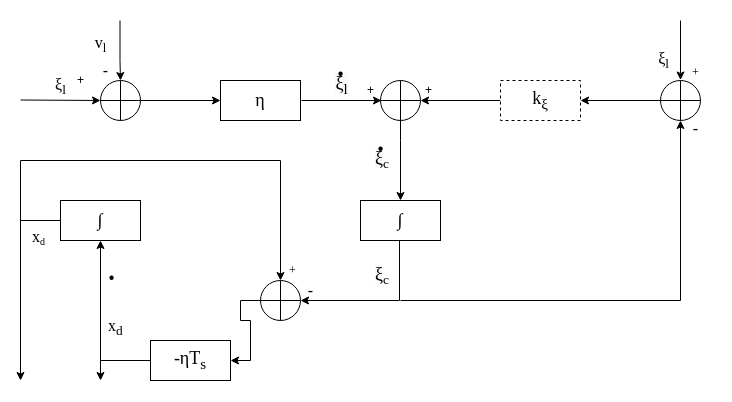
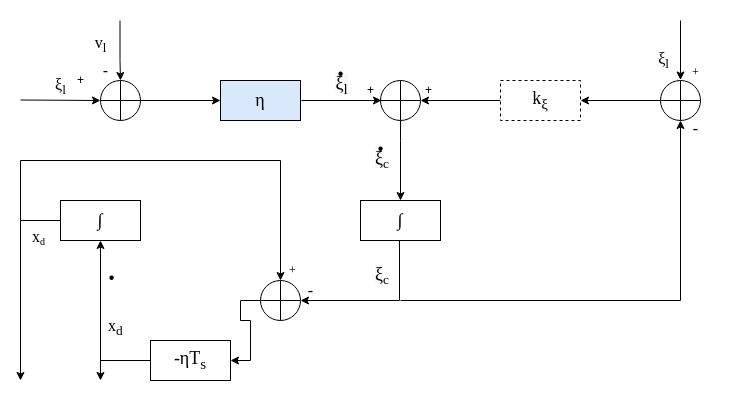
(261, 101) -> (261, 101)
